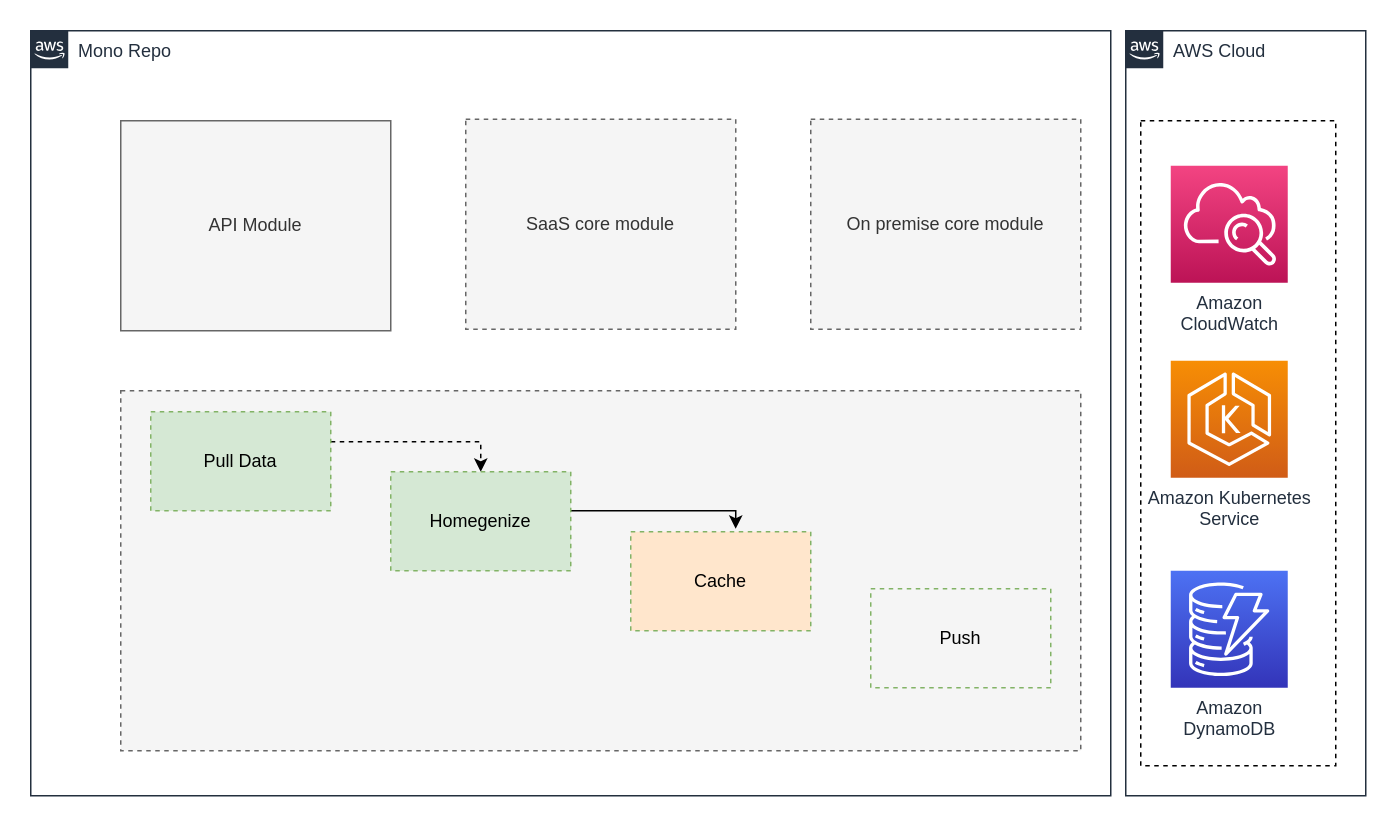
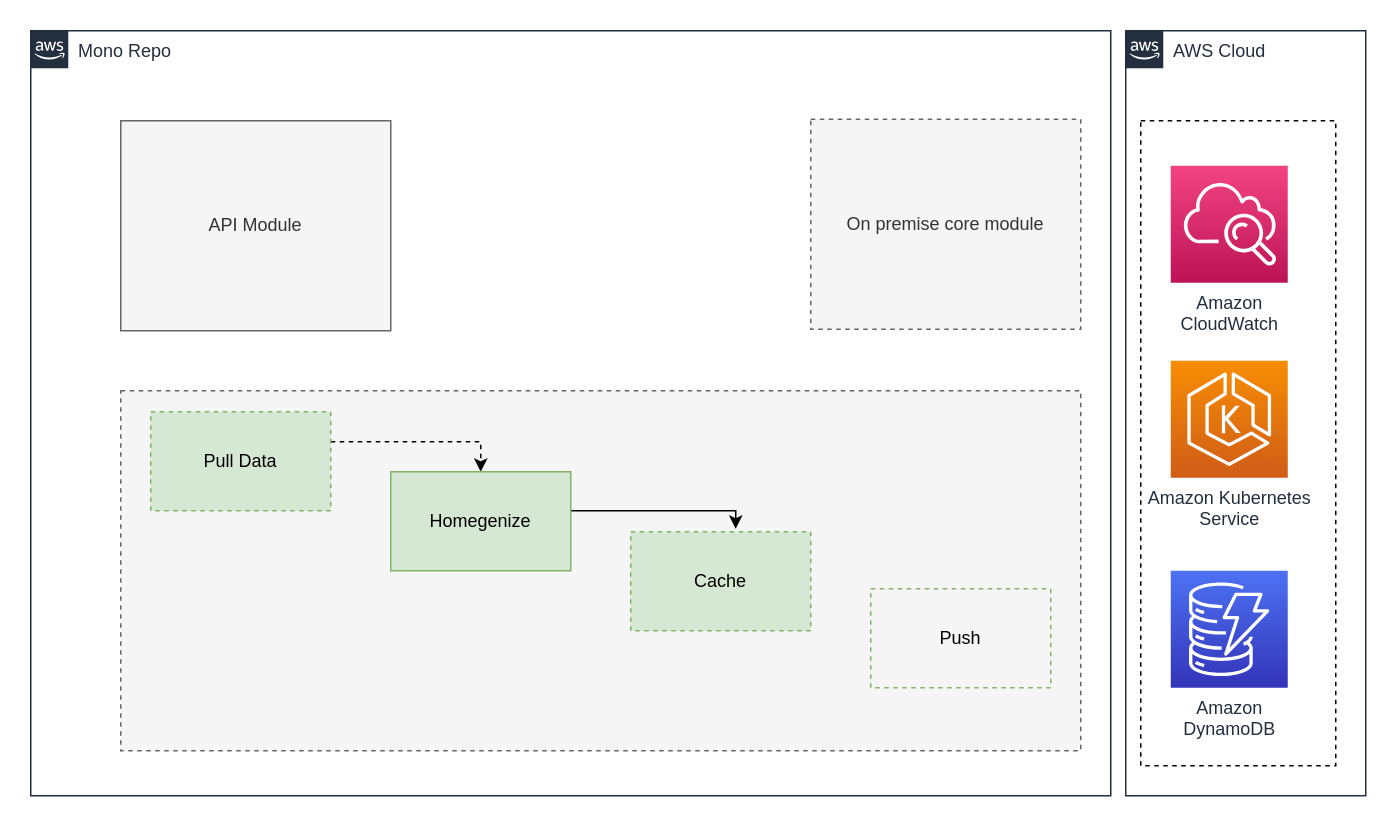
(601, 224) -> none
(481, 521) -> (481, 521)
(721, 581) -> (721, 581)
